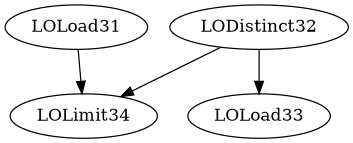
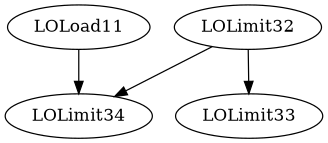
(76, 27) -> (79, 27)
(259, 27) -> (248, 27)
(259, 116) -> (249, 116)
